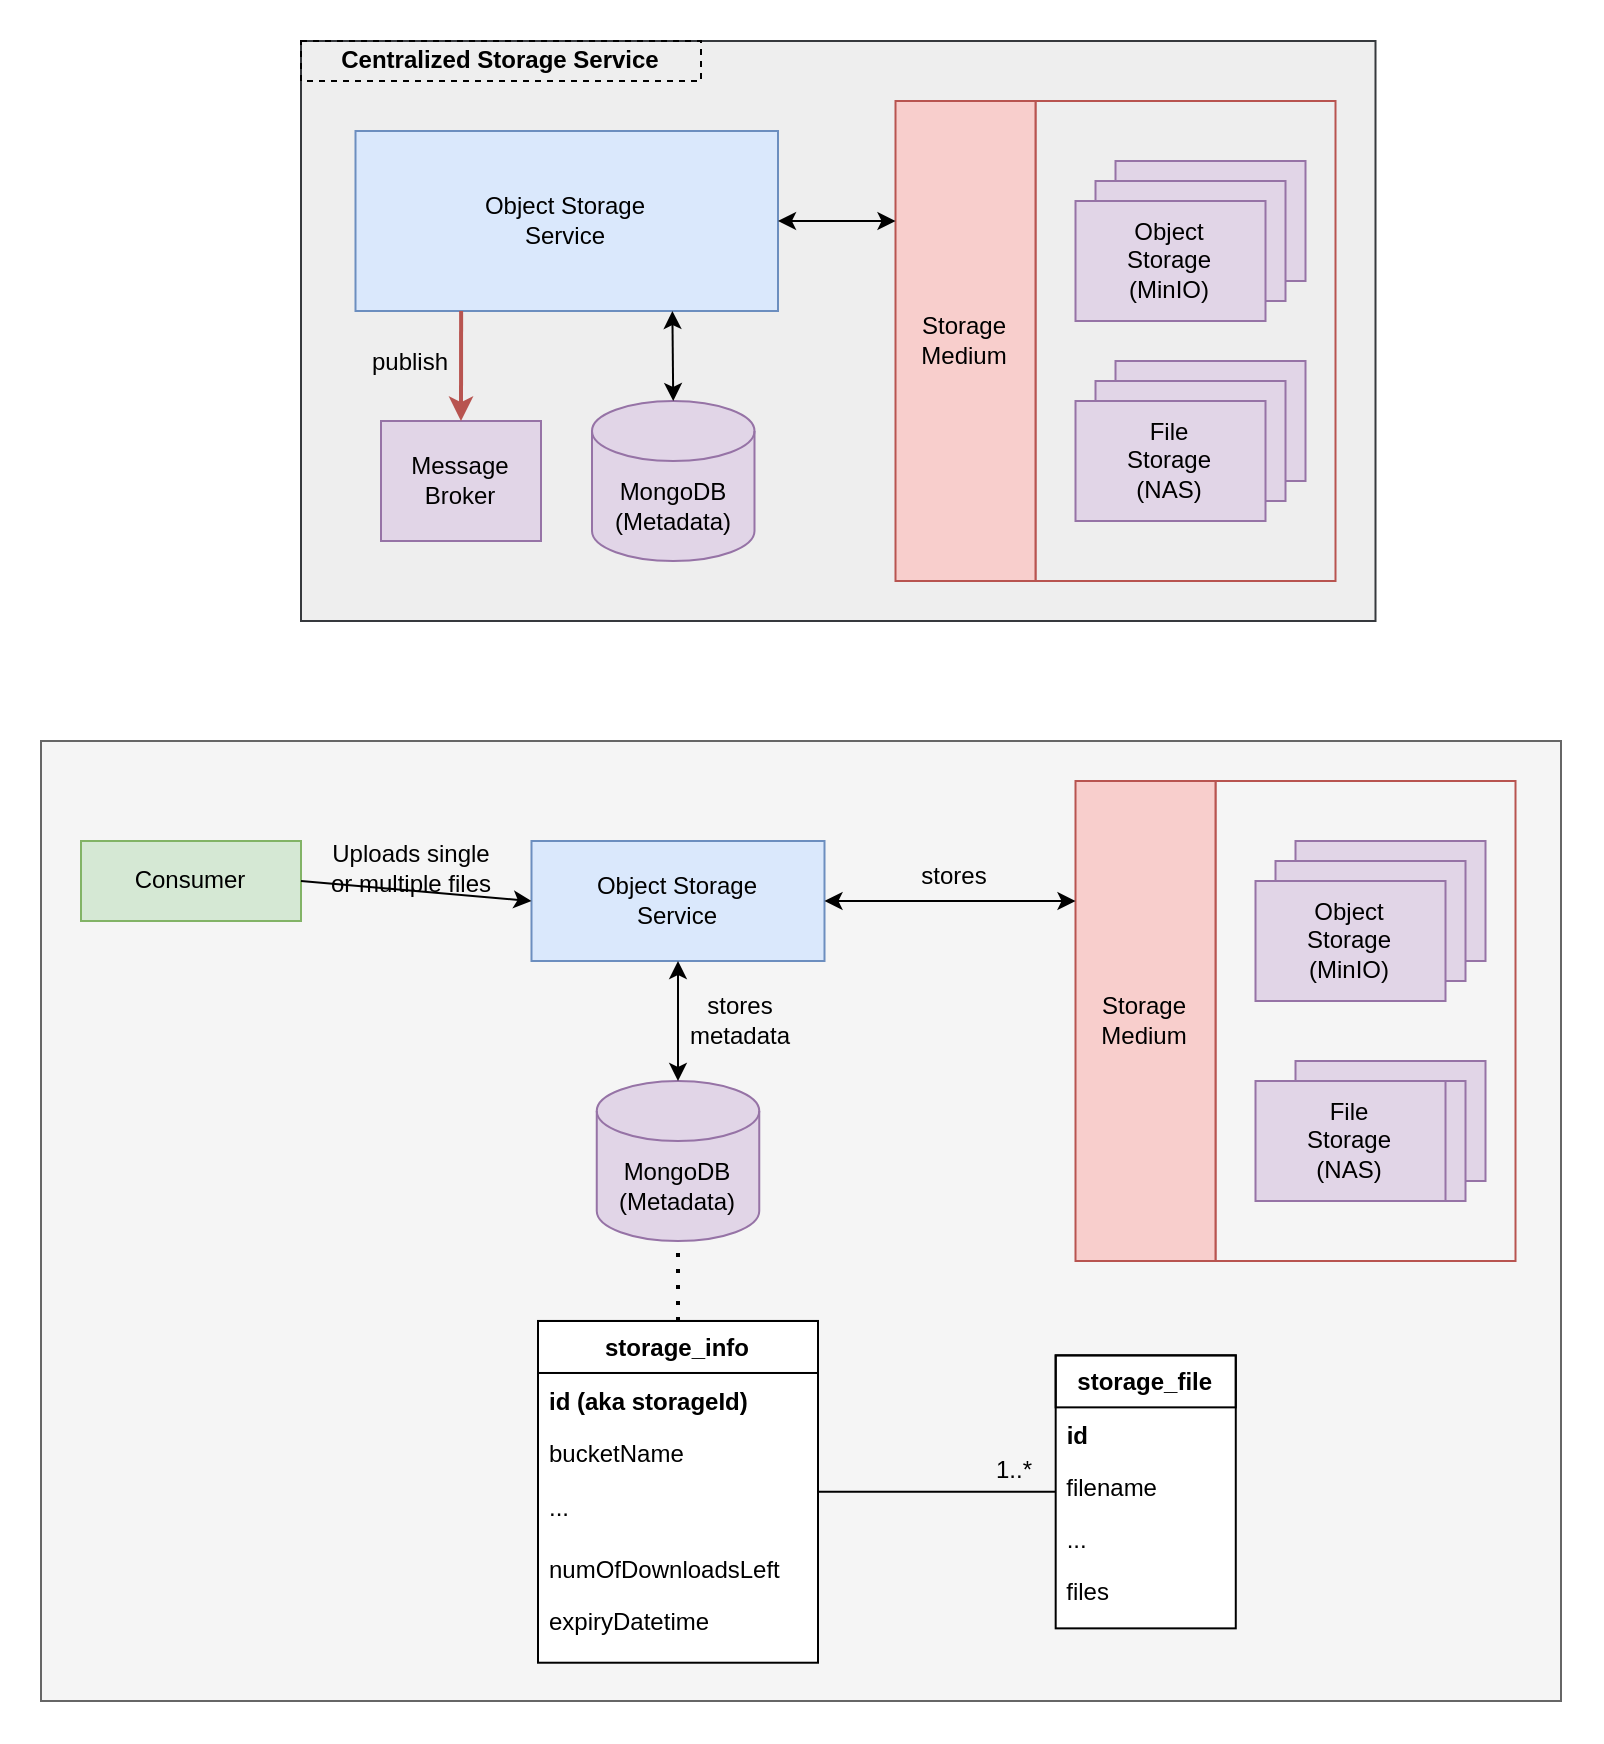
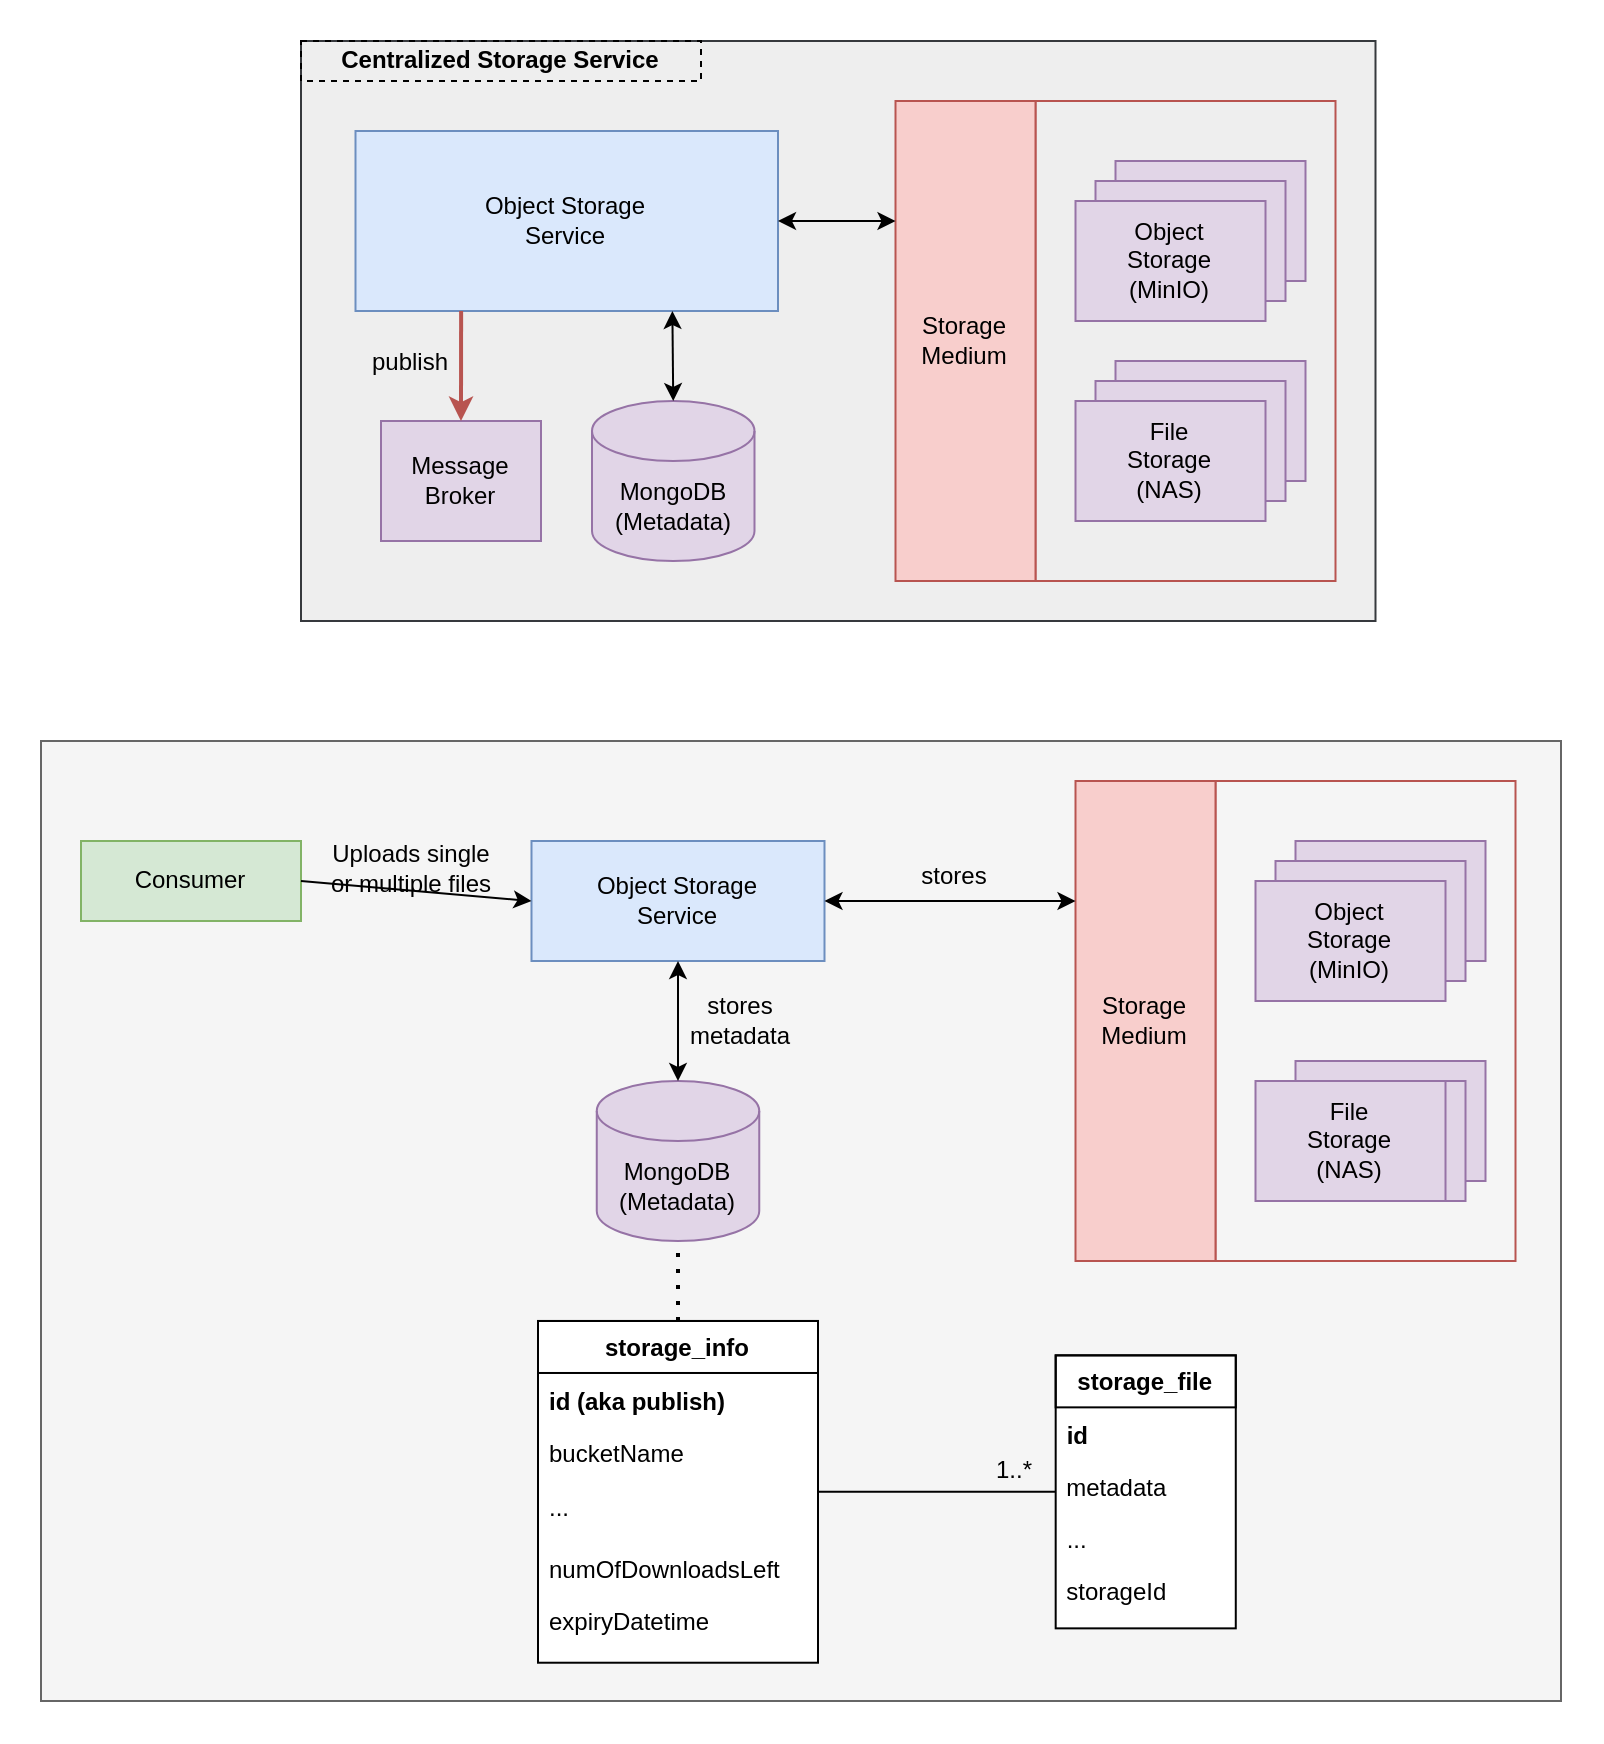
(661, 1402) -> (641, 1402)
(1114, 1488) -> (1120, 1488)
(1094, 1592) -> (1127, 1592)
